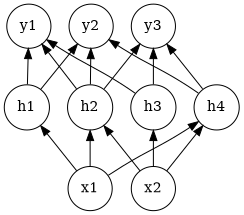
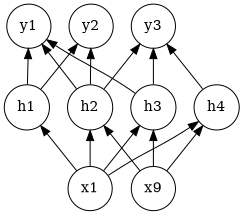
(160, 70) -> none
none -> (118, 153)
(153, 189) -> (153, 189)
